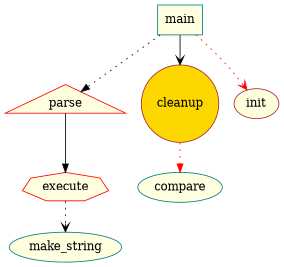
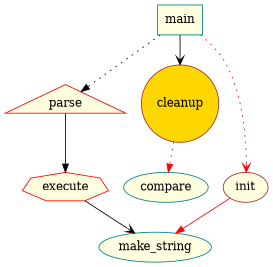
(65, 212) -> (106, 215)
none -> (206, 213)
